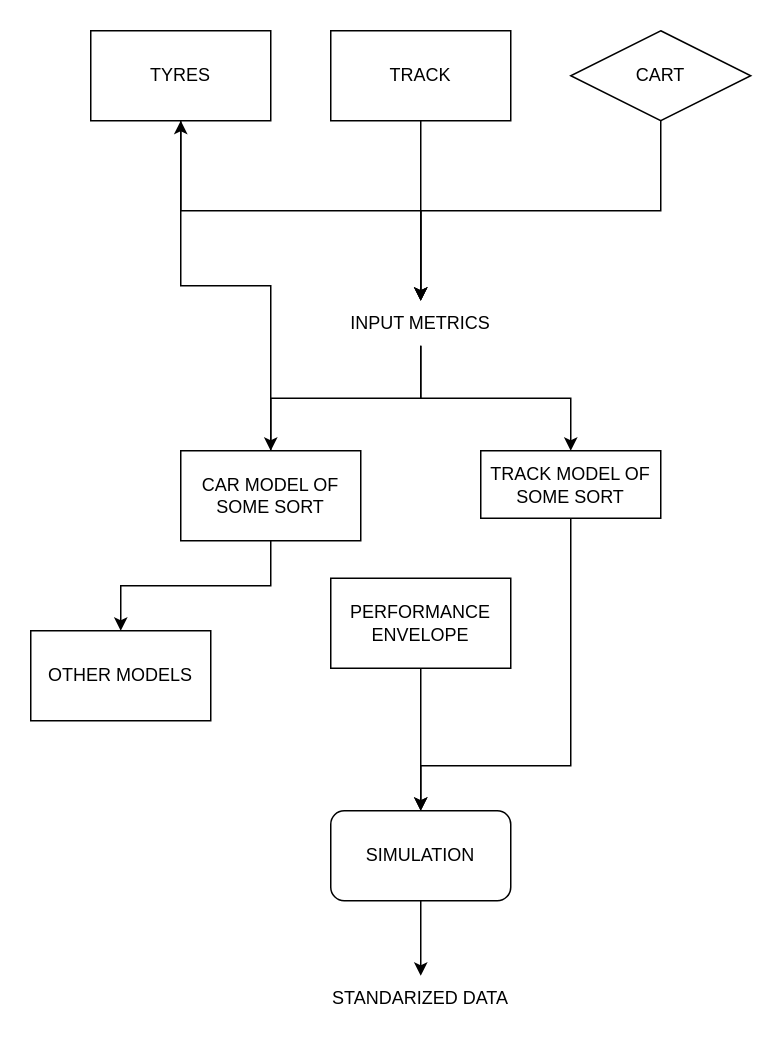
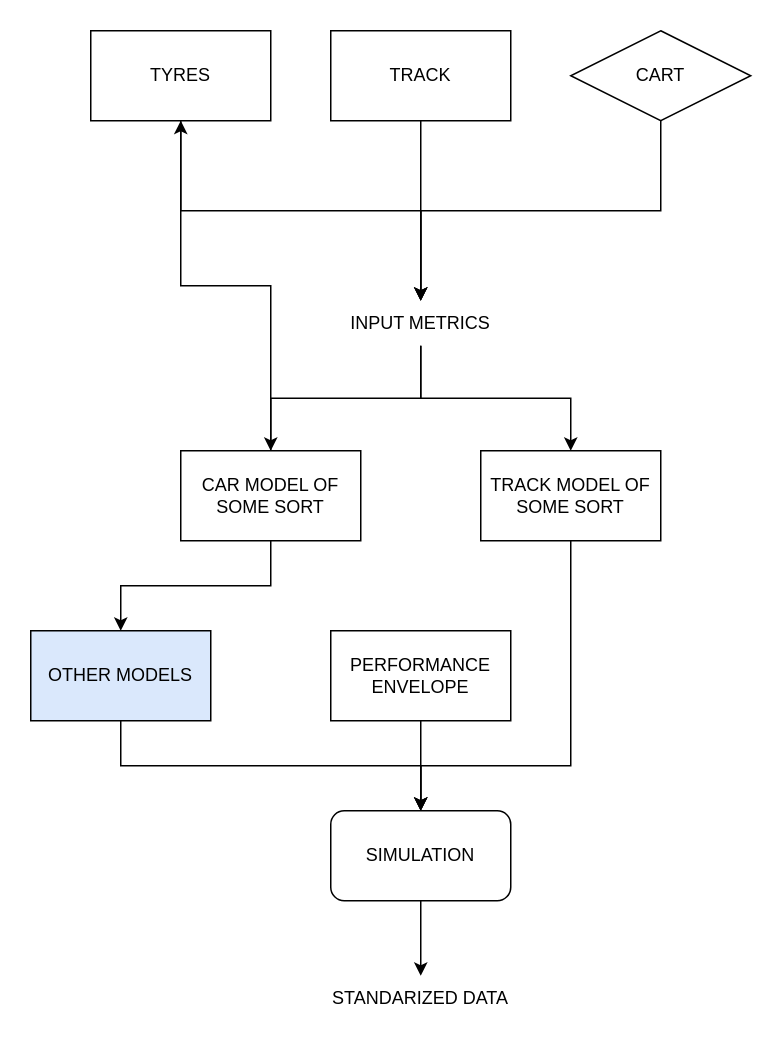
(571, 485) -> (571, 496)
(421, 623) -> (421, 676)
(121, 676) -> (121, 676)
none -> (247, 766)
